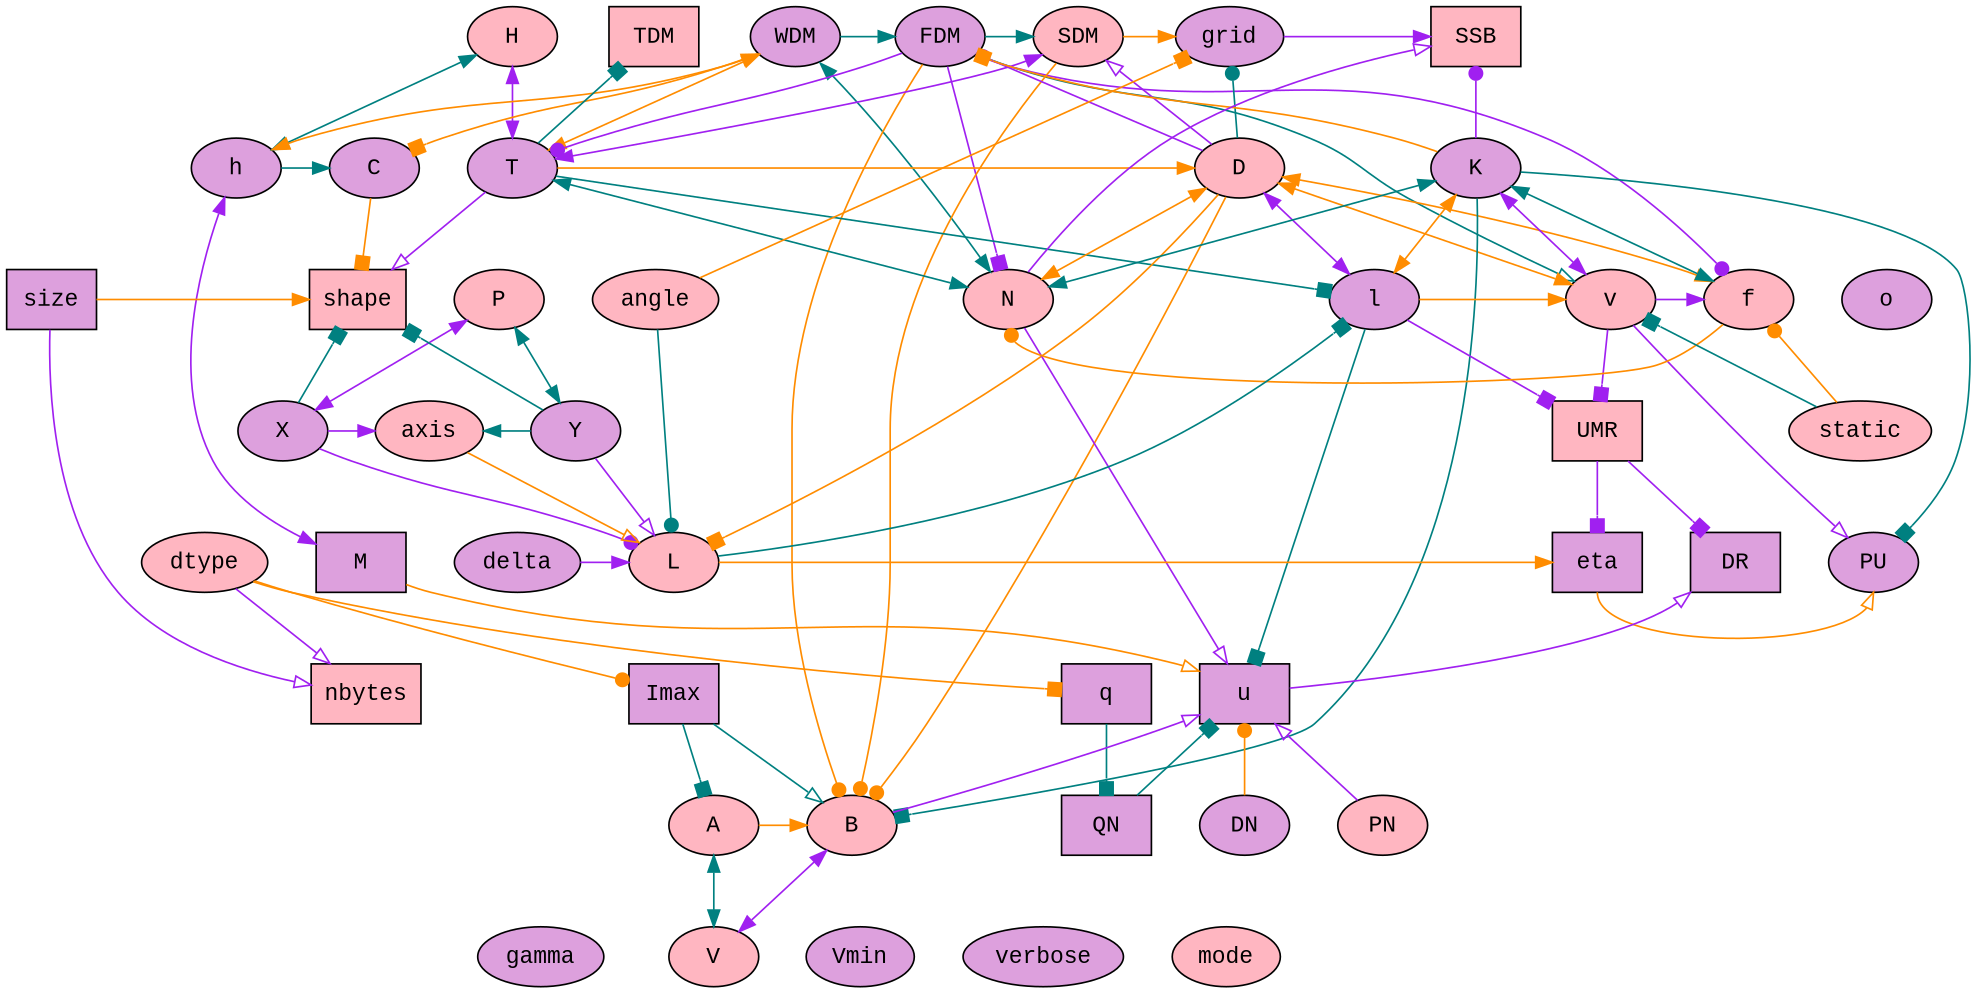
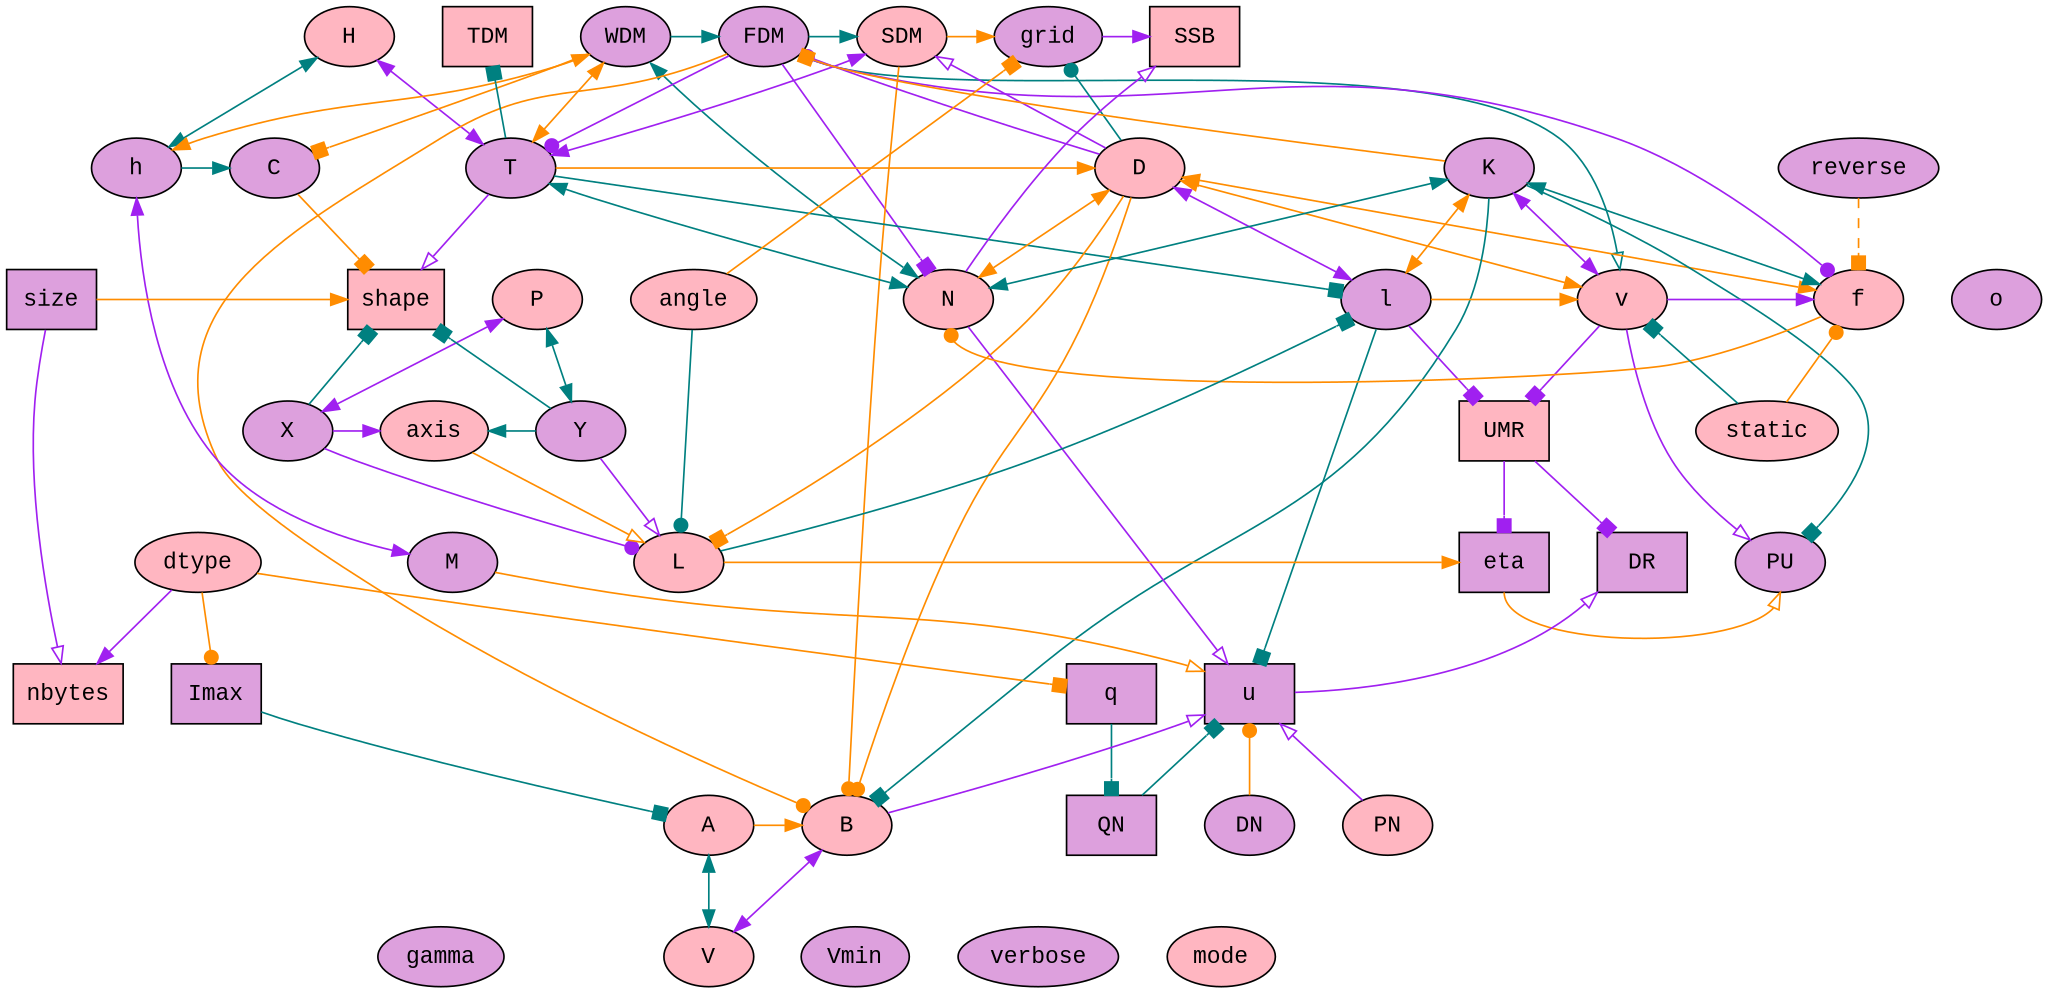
(1476, 102) -> none
none -> (1859, 168)
(361, 562) -> (453, 562)
(517, 562) -> none
(276, 621) -> (141, 621)
(761, 758) -> none
